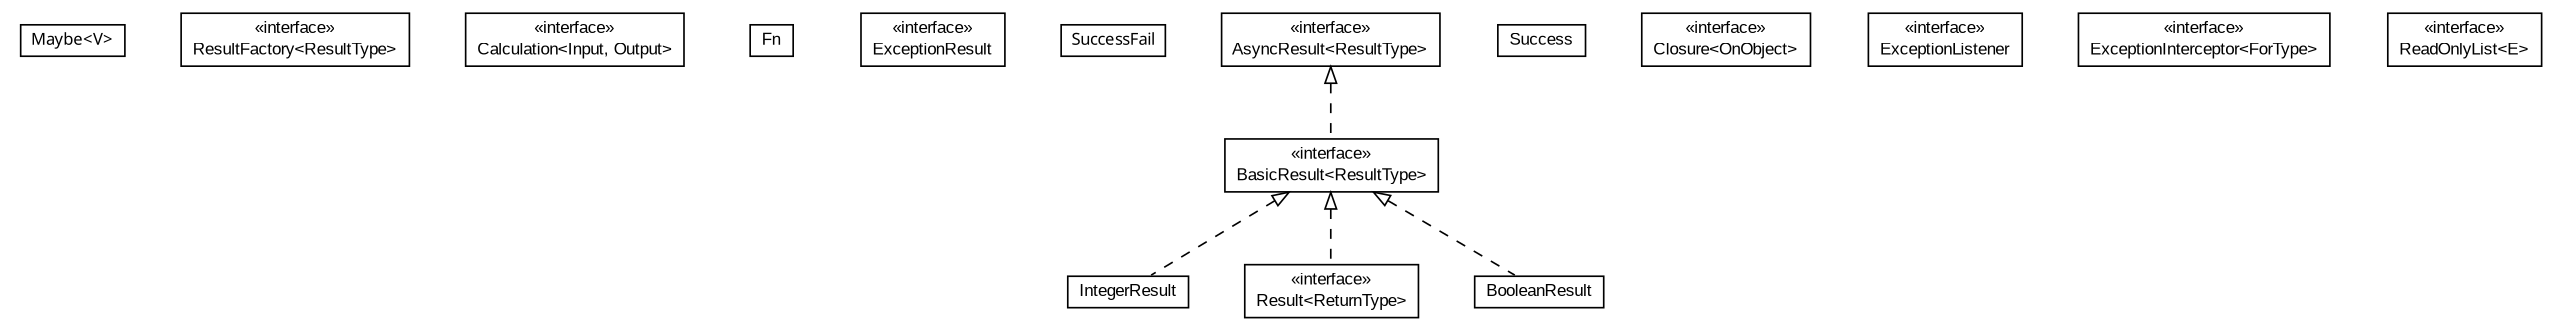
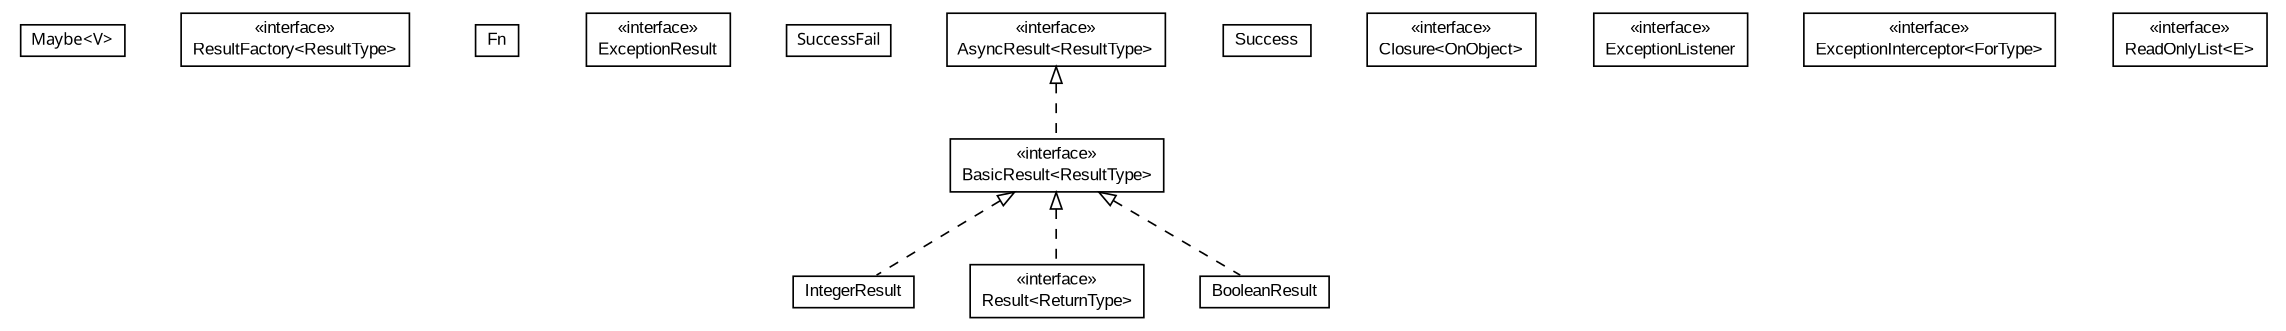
(575, 40) -> none
